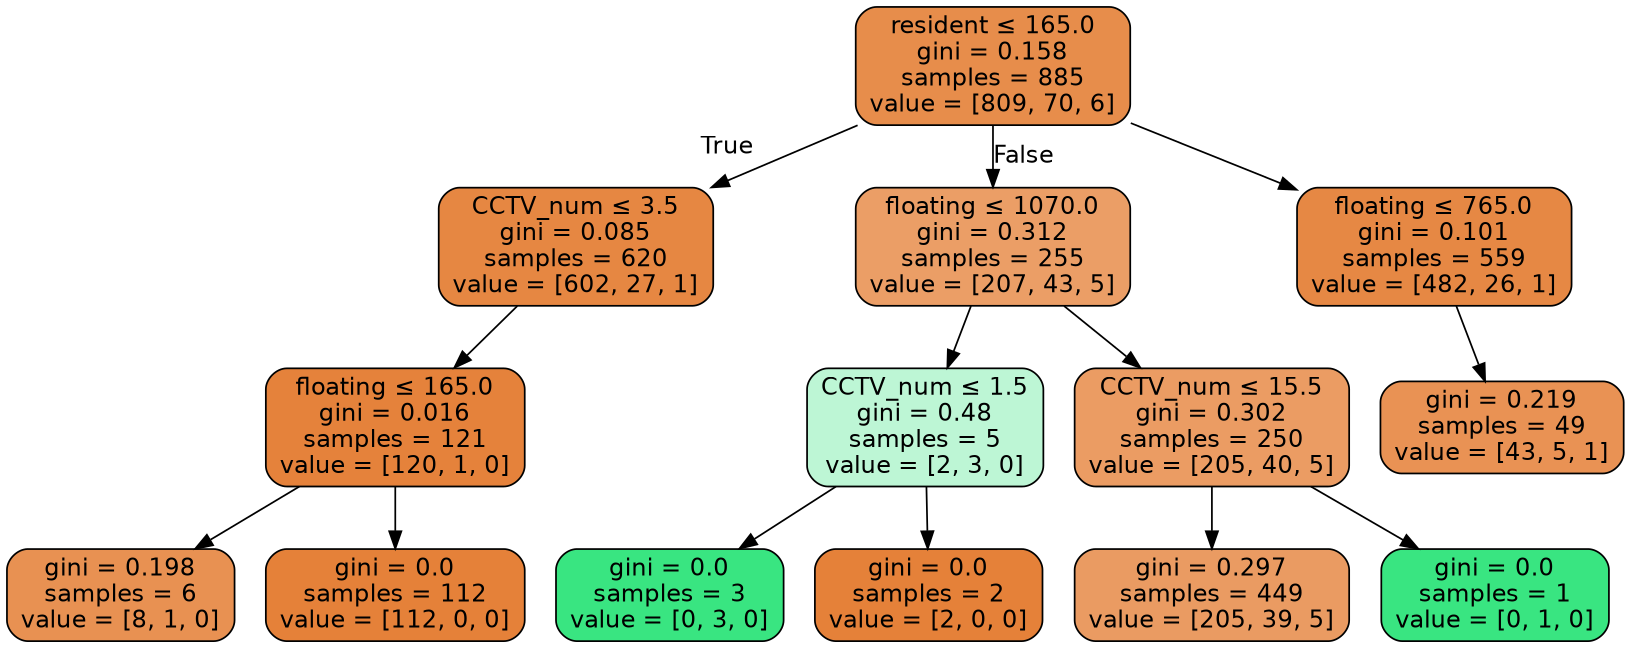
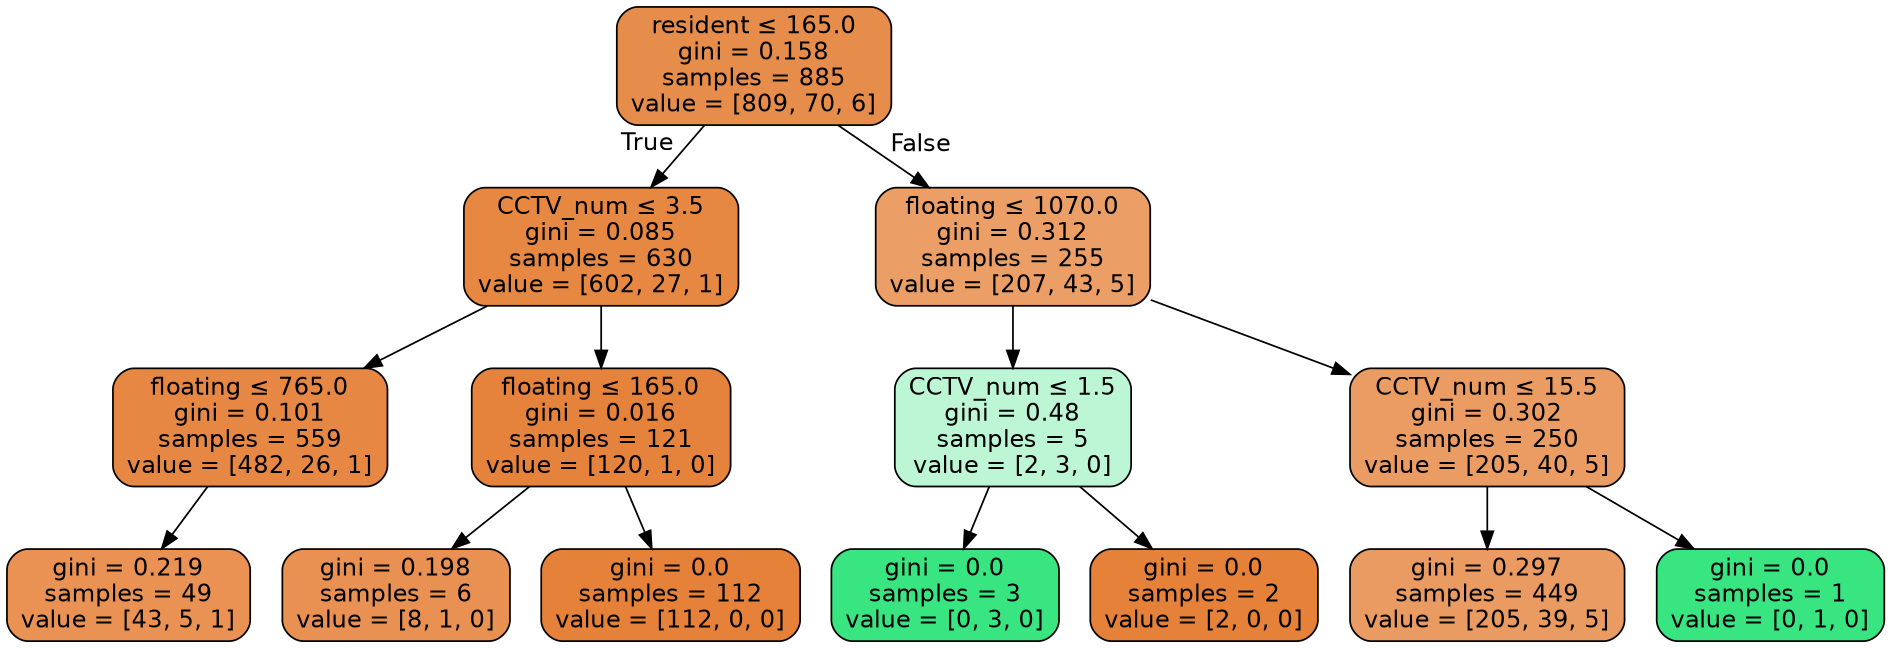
(1206, 153) -> (434, 333)
(576, 259) -> (601, 259)
